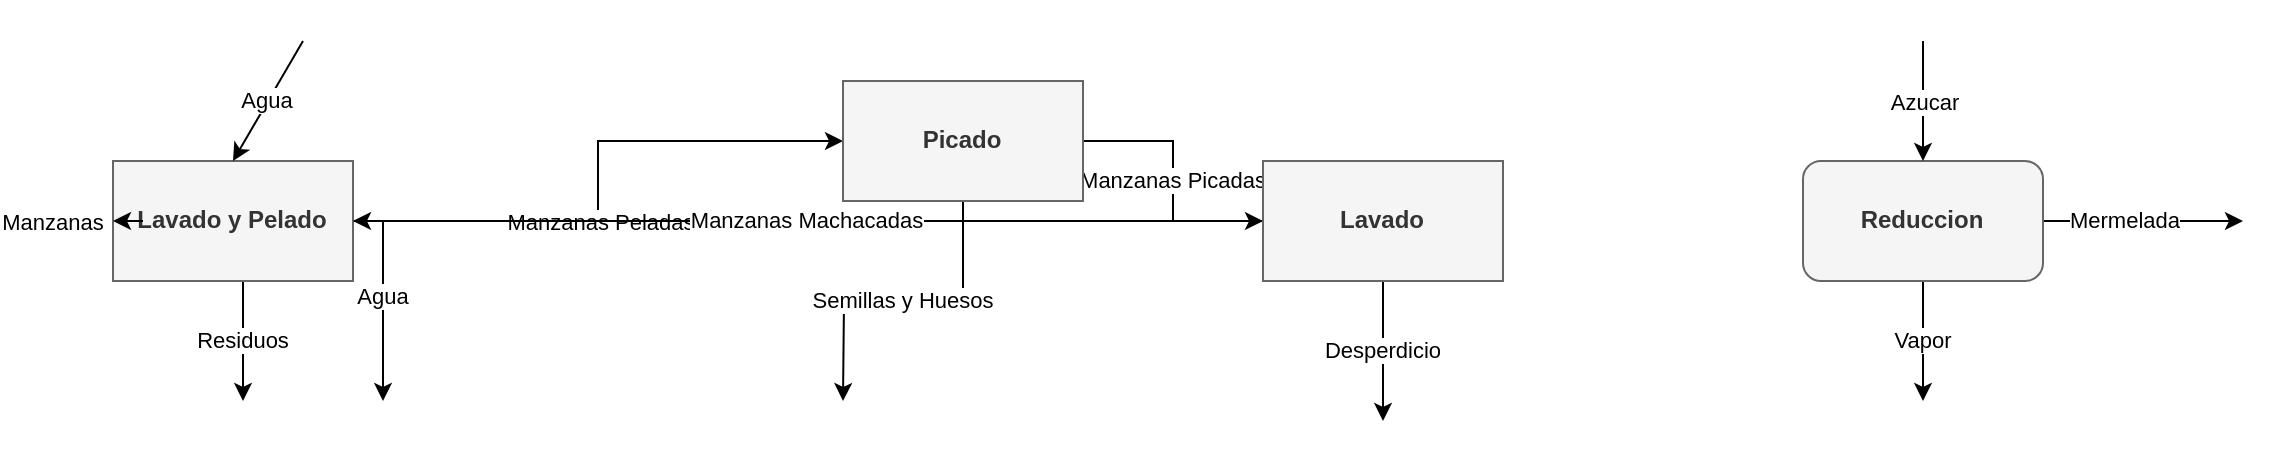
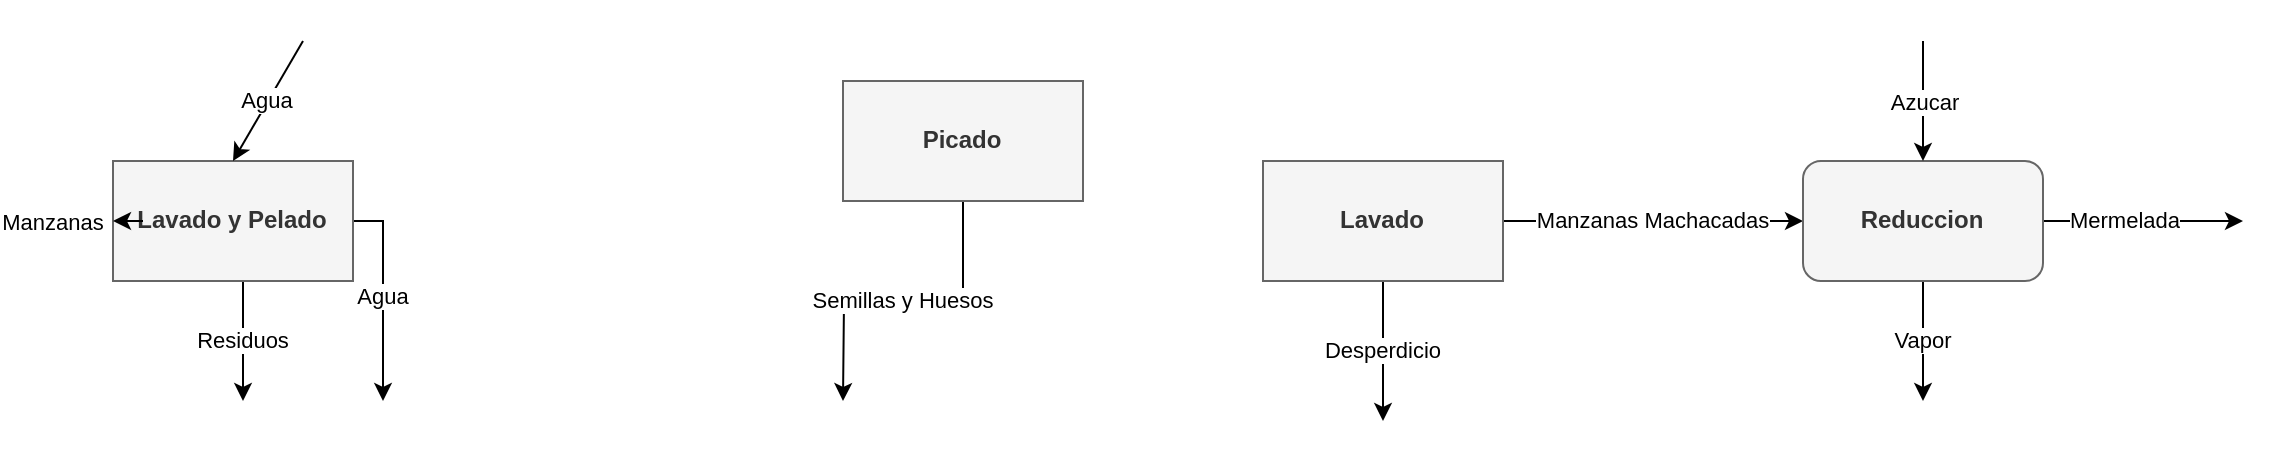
(676, 141) -> none
(1166, 141) -> none
(886, 221) -> (1646, 221)
